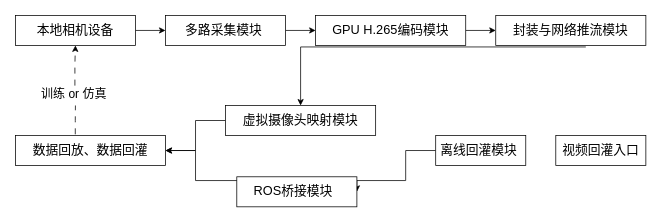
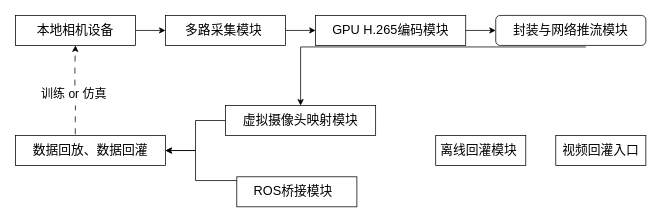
(570, 30) -> (570, 30)
(405, 177) -> none
